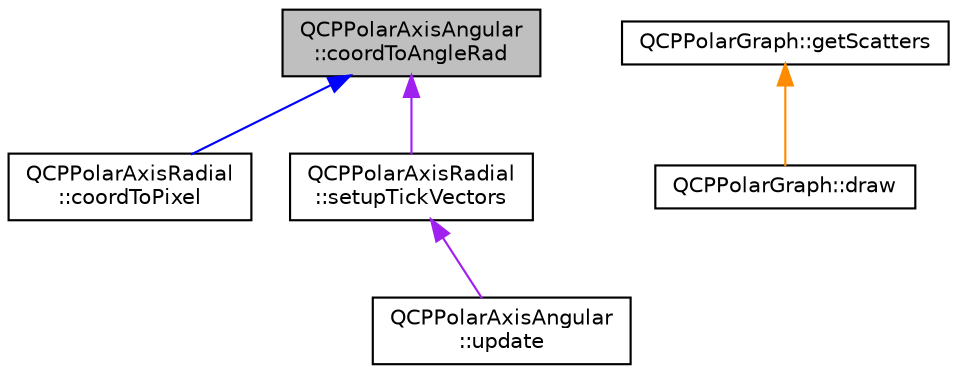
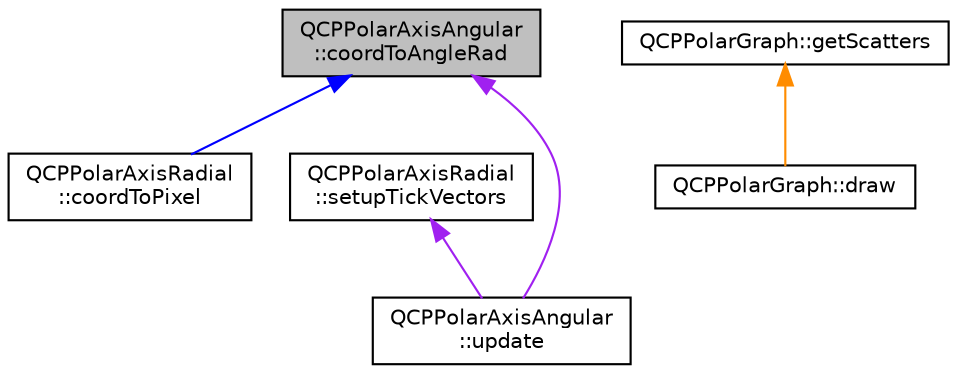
(411, 126) -> (559, 184)
